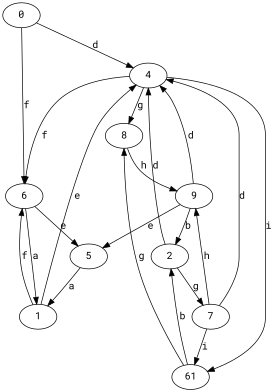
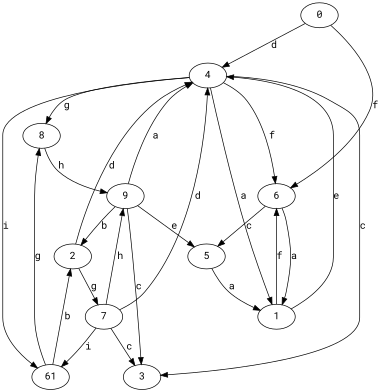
(191, 136) -> (156, 136)
none -> (236, 194)
(63, 226) -> (249, 226)
none -> (142, 377)
